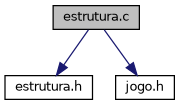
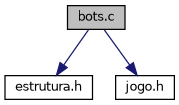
(96, 18) -> (96, 18)
